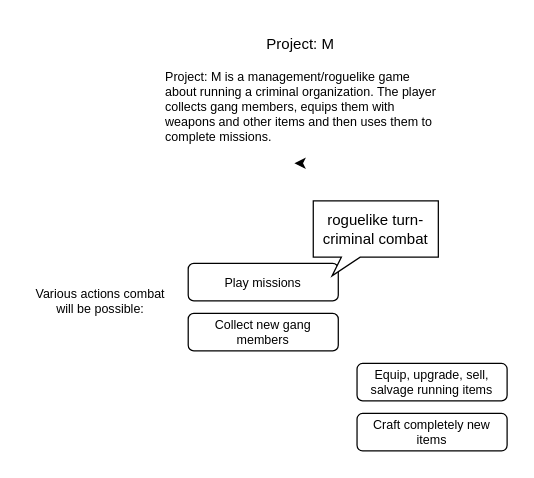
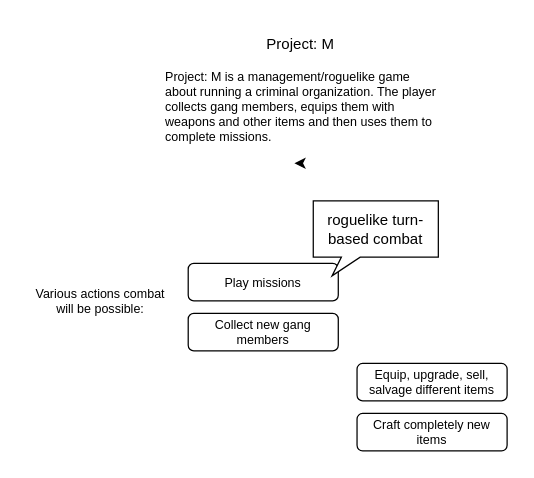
(376, 229) -> (376, 229)
(432, 382) -> (432, 382)
